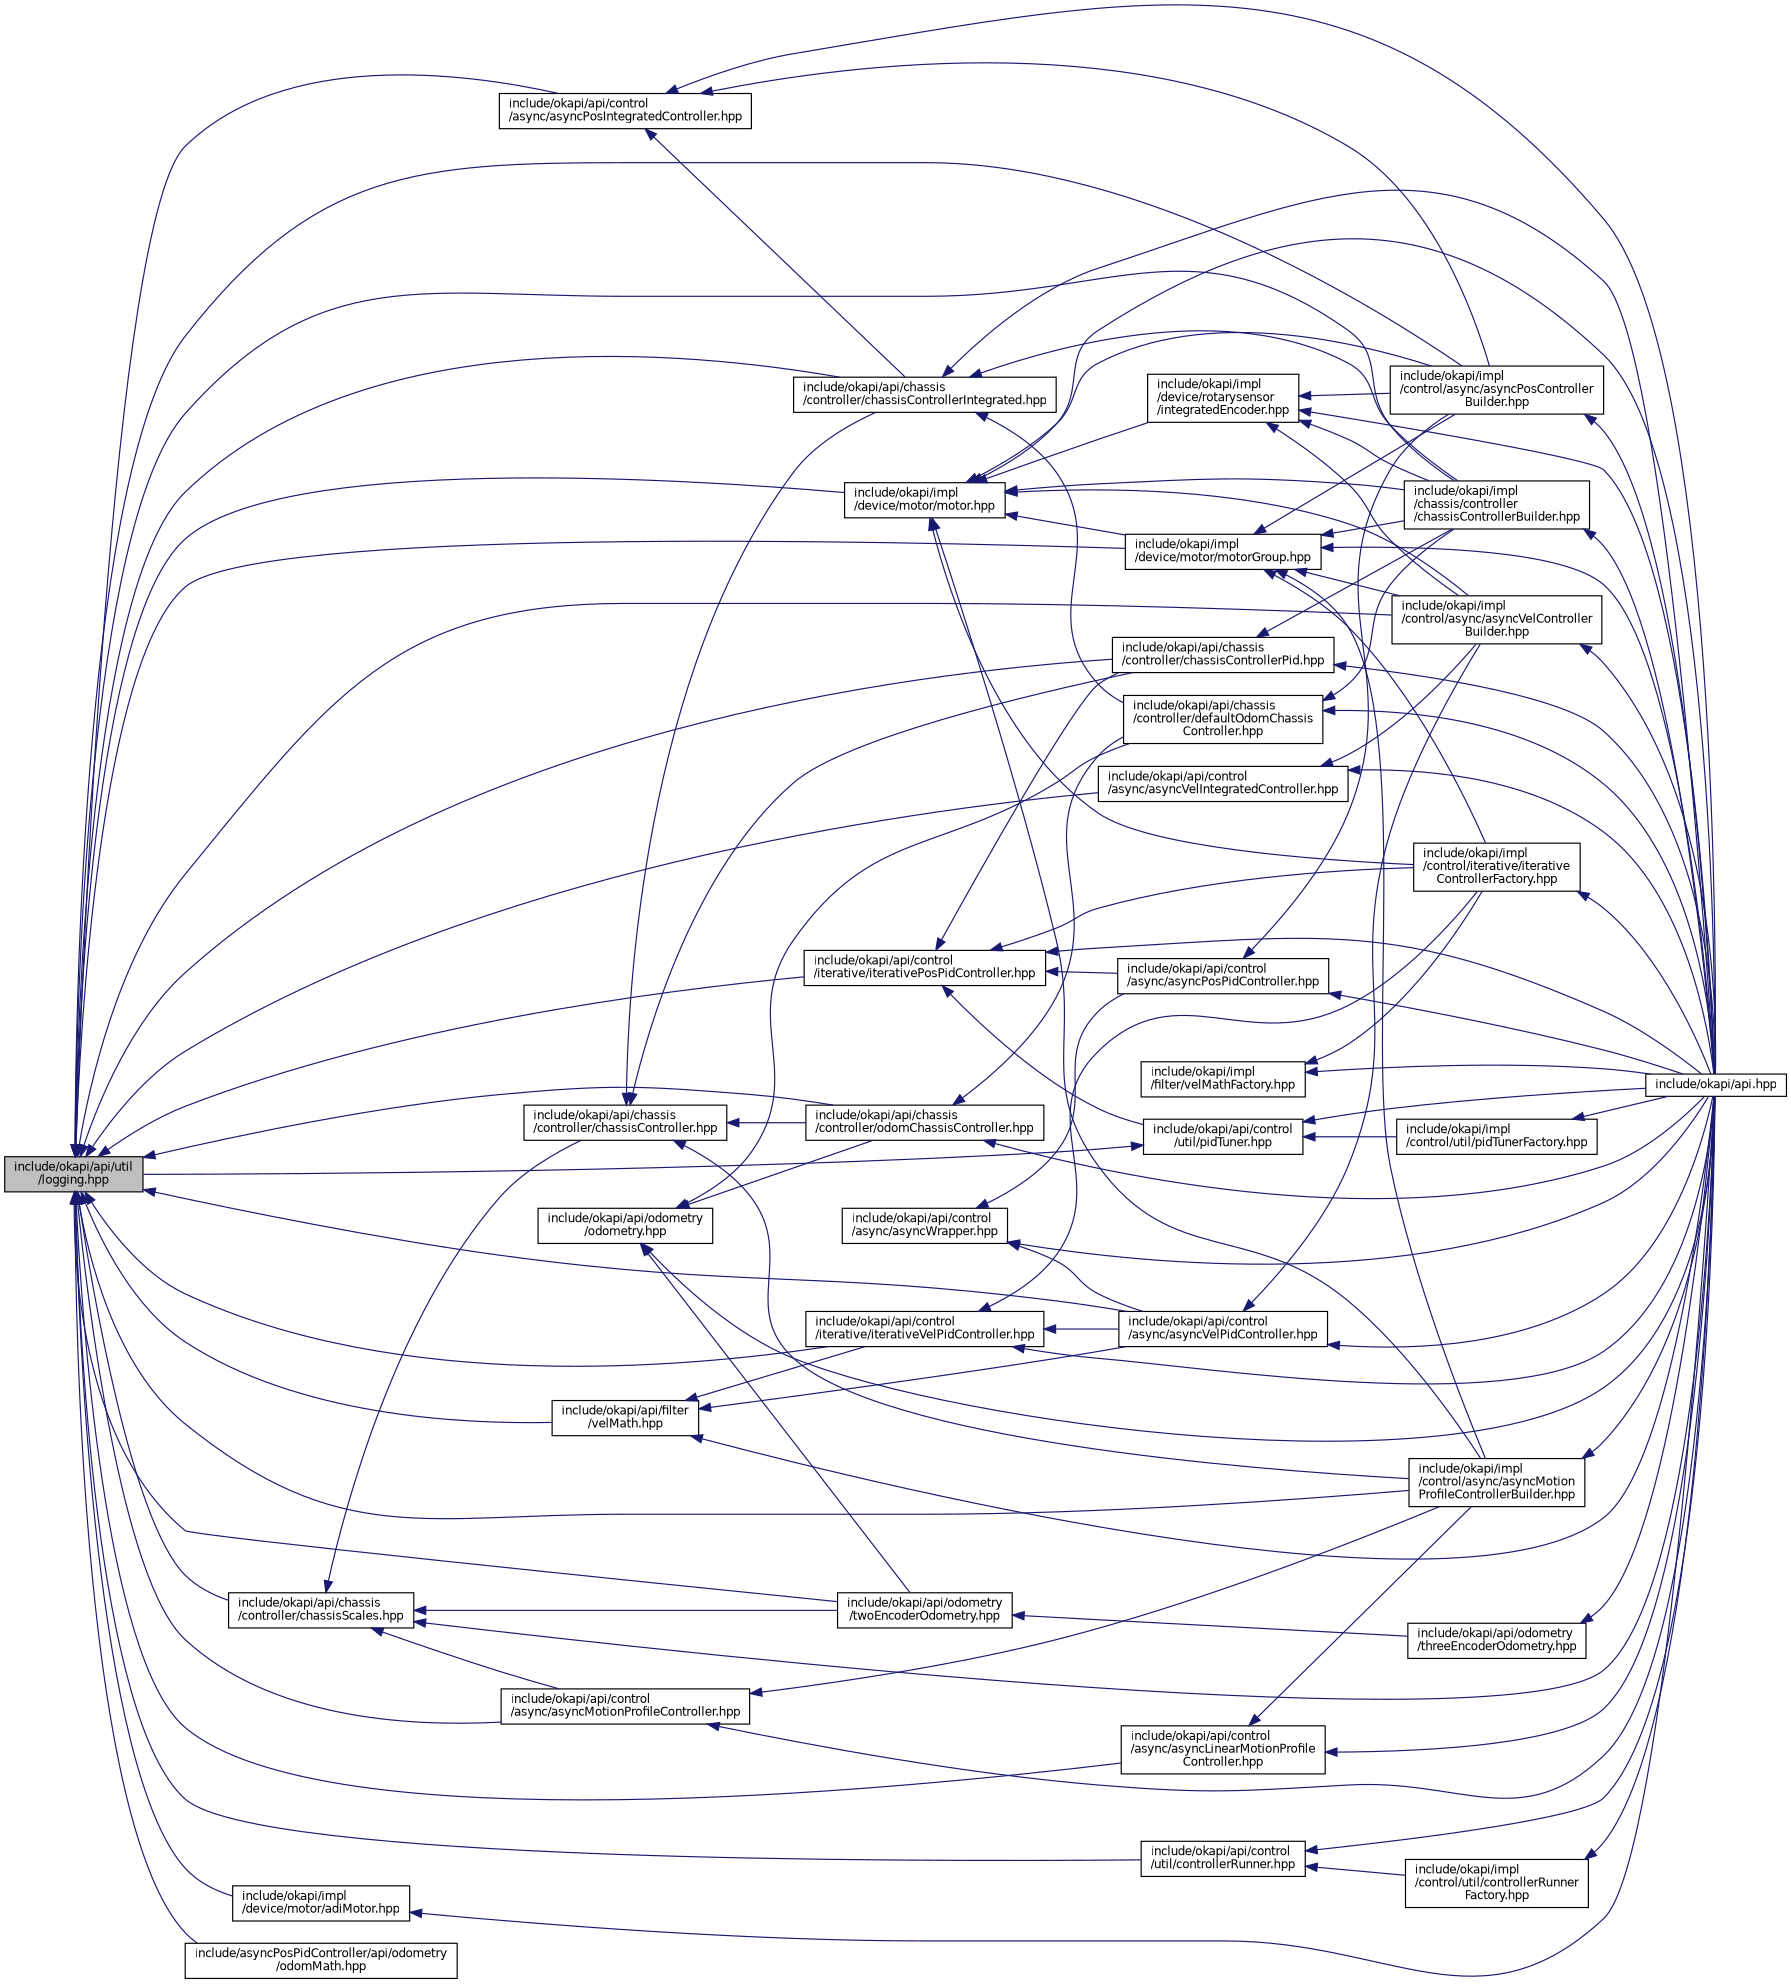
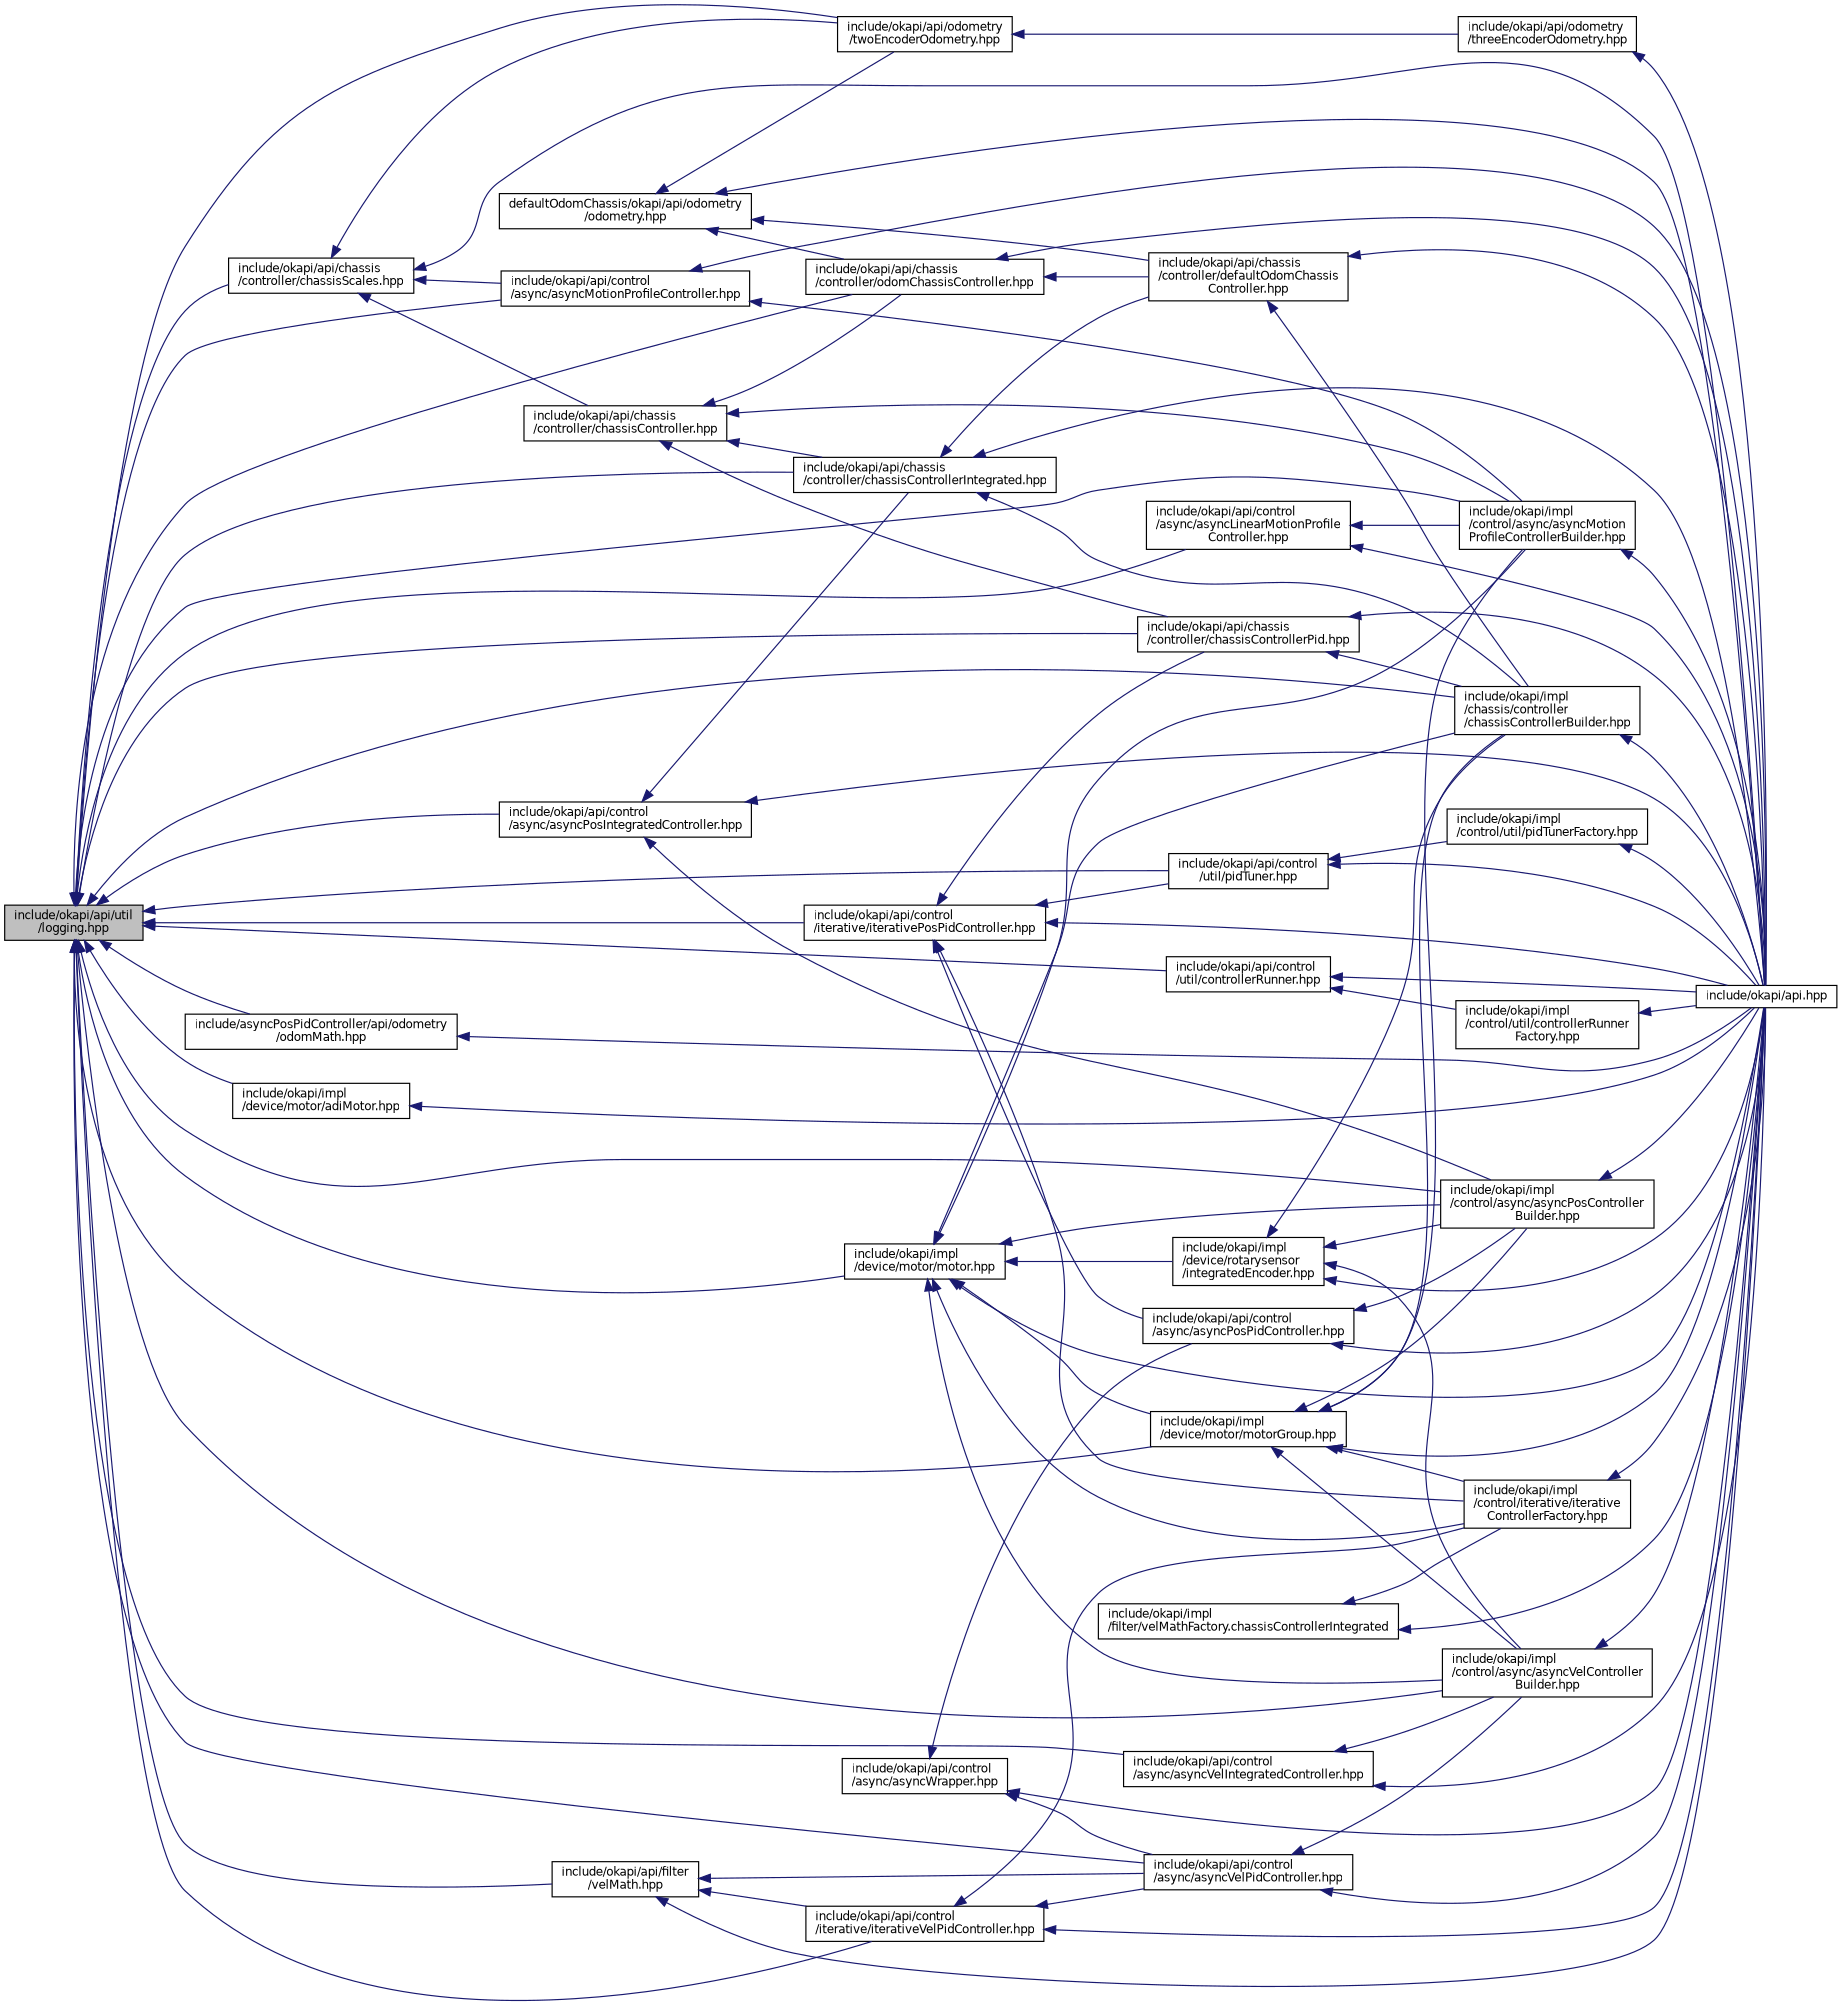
none -> (1118, 1054)
(1223, 1079) -> (1248, 1621)
(638, 1168) -> (661, 879)
(625, 1226) -> (625, 211)
